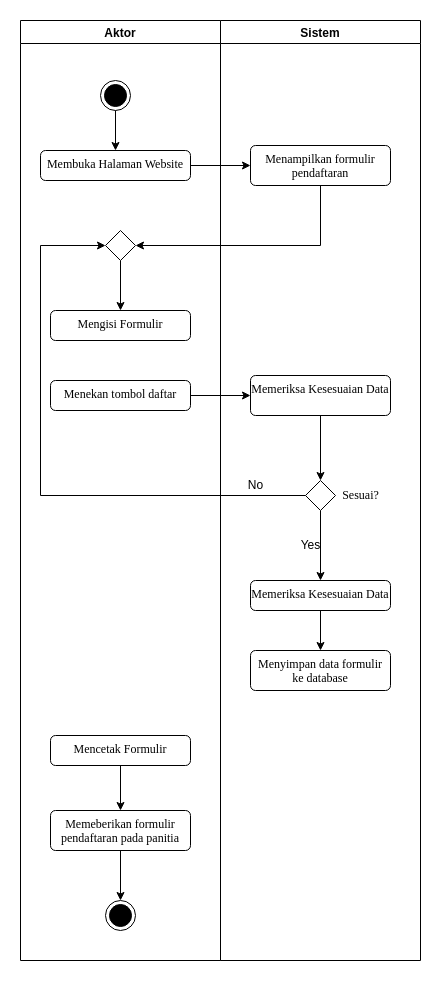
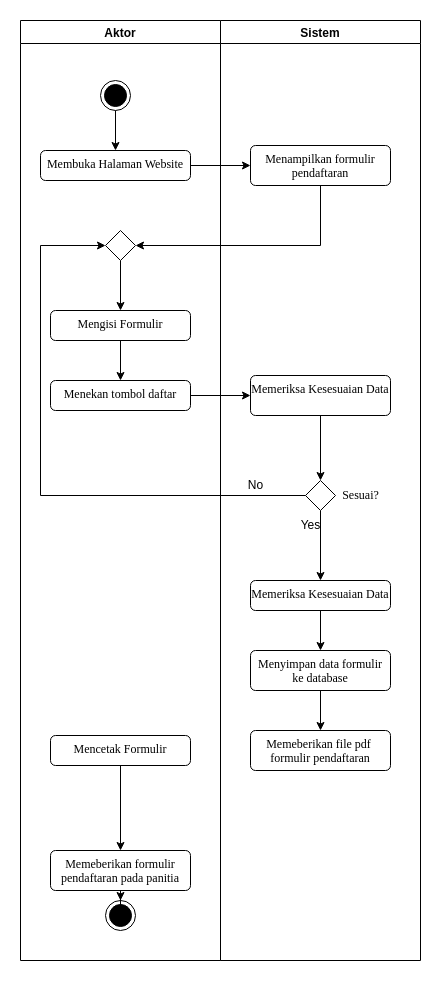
none -> (121, 357)
(311, 546) -> (311, 526)
none -> (321, 707)
none -> (321, 751)
(121, 831) -> (121, 871)
